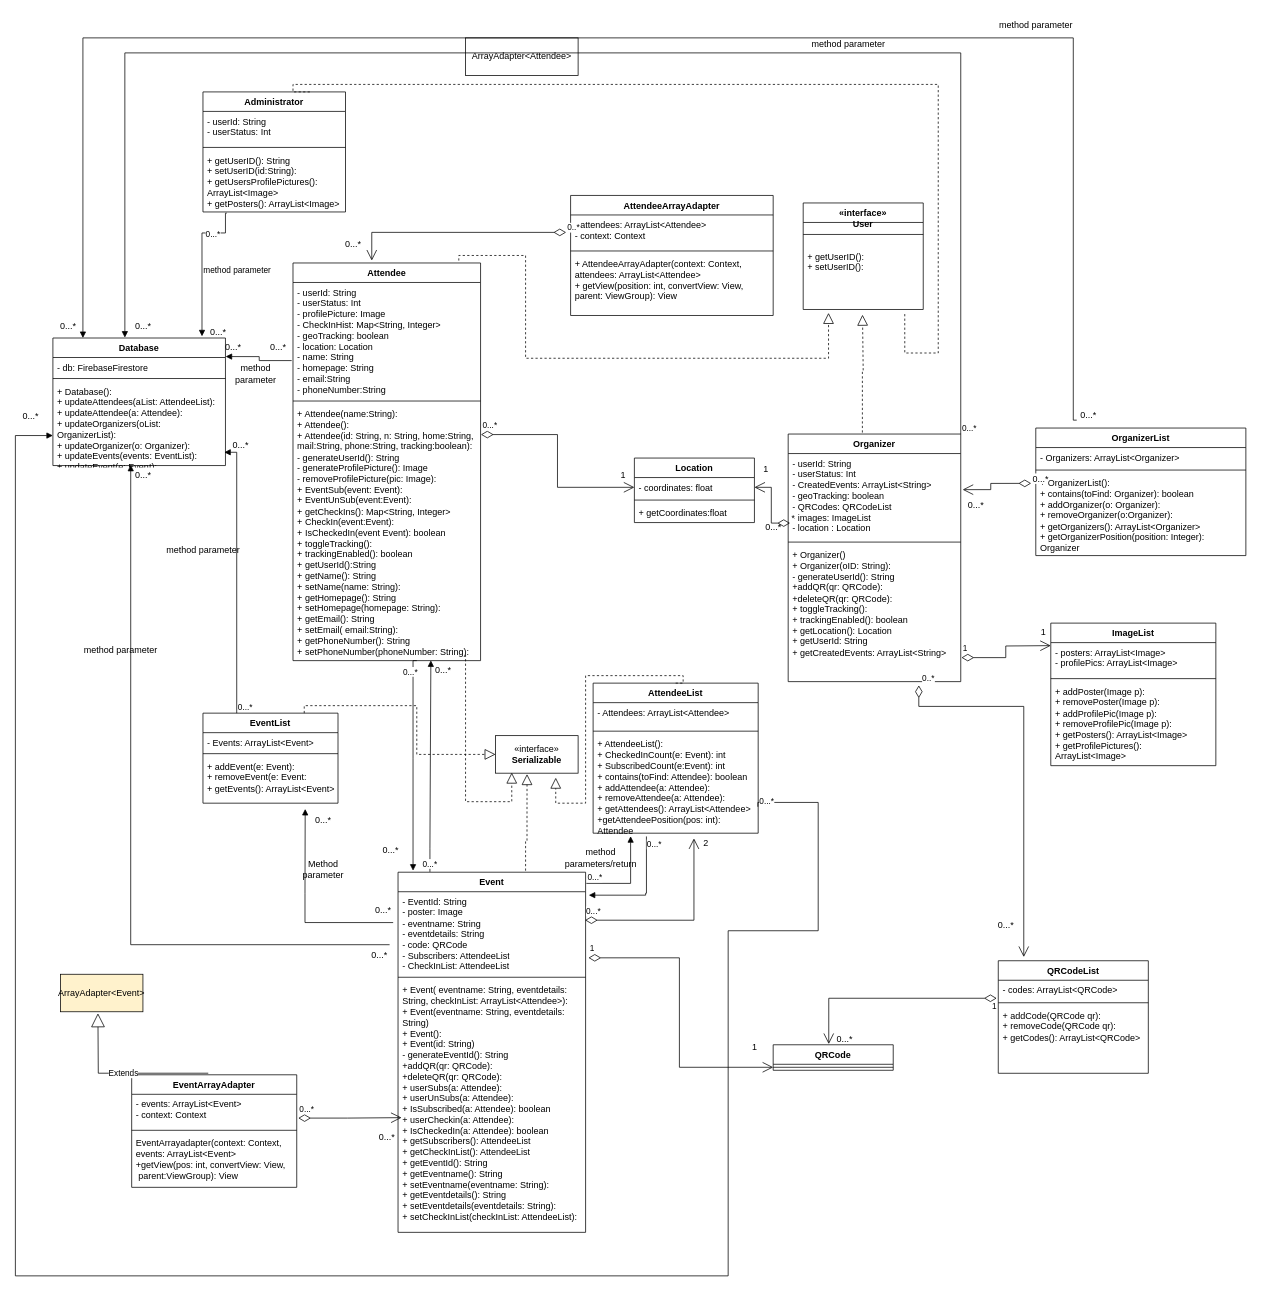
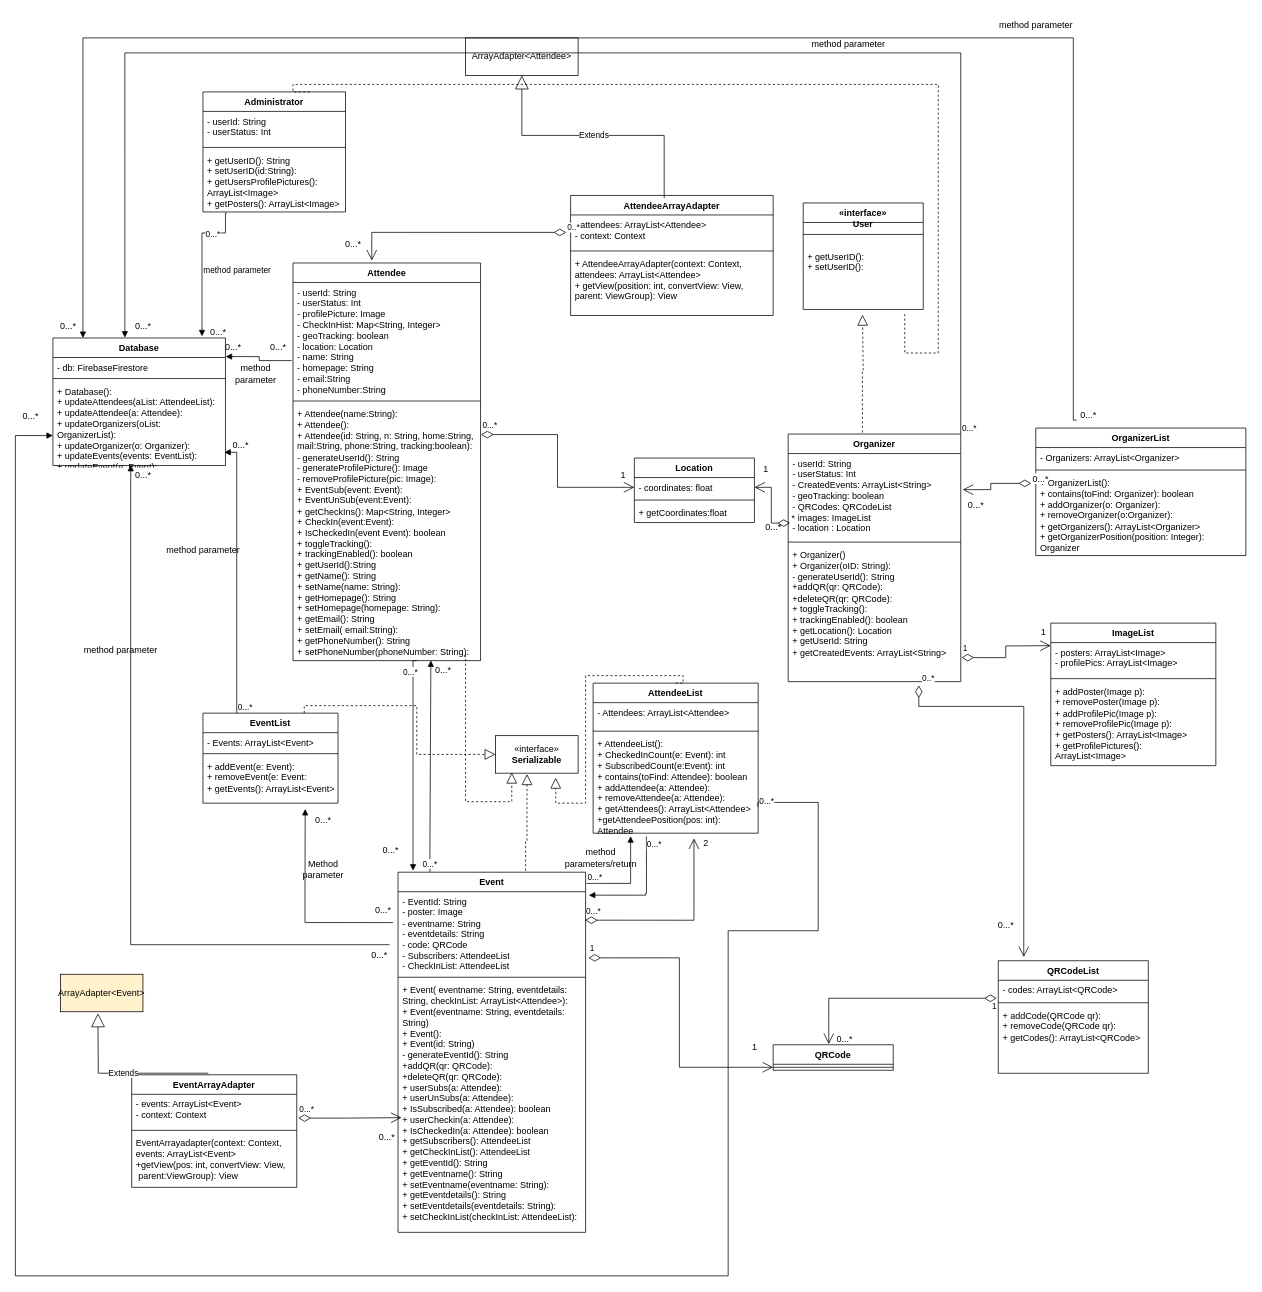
none -> (601, 135)
(607, 358) -> none
